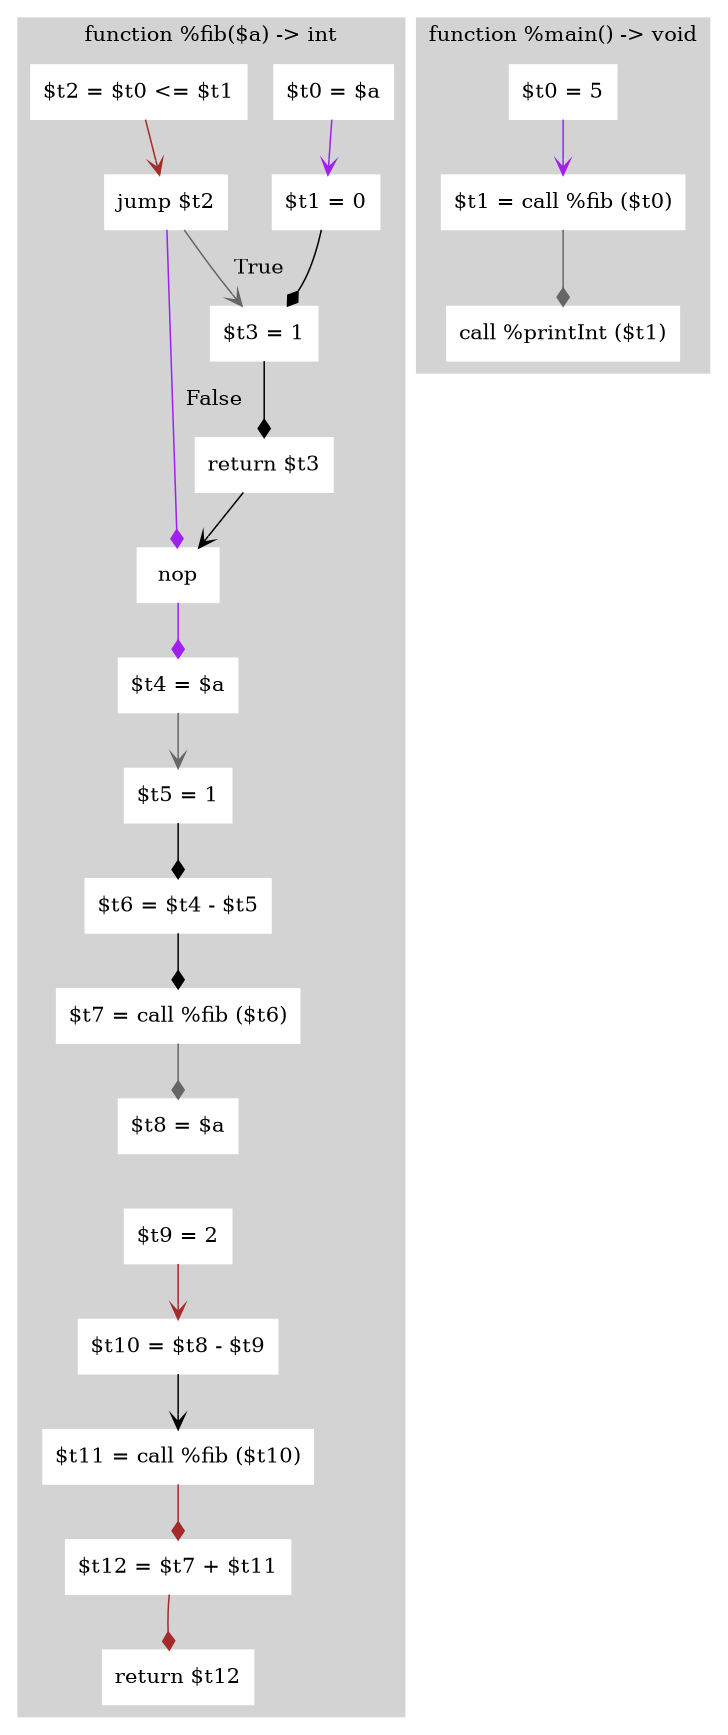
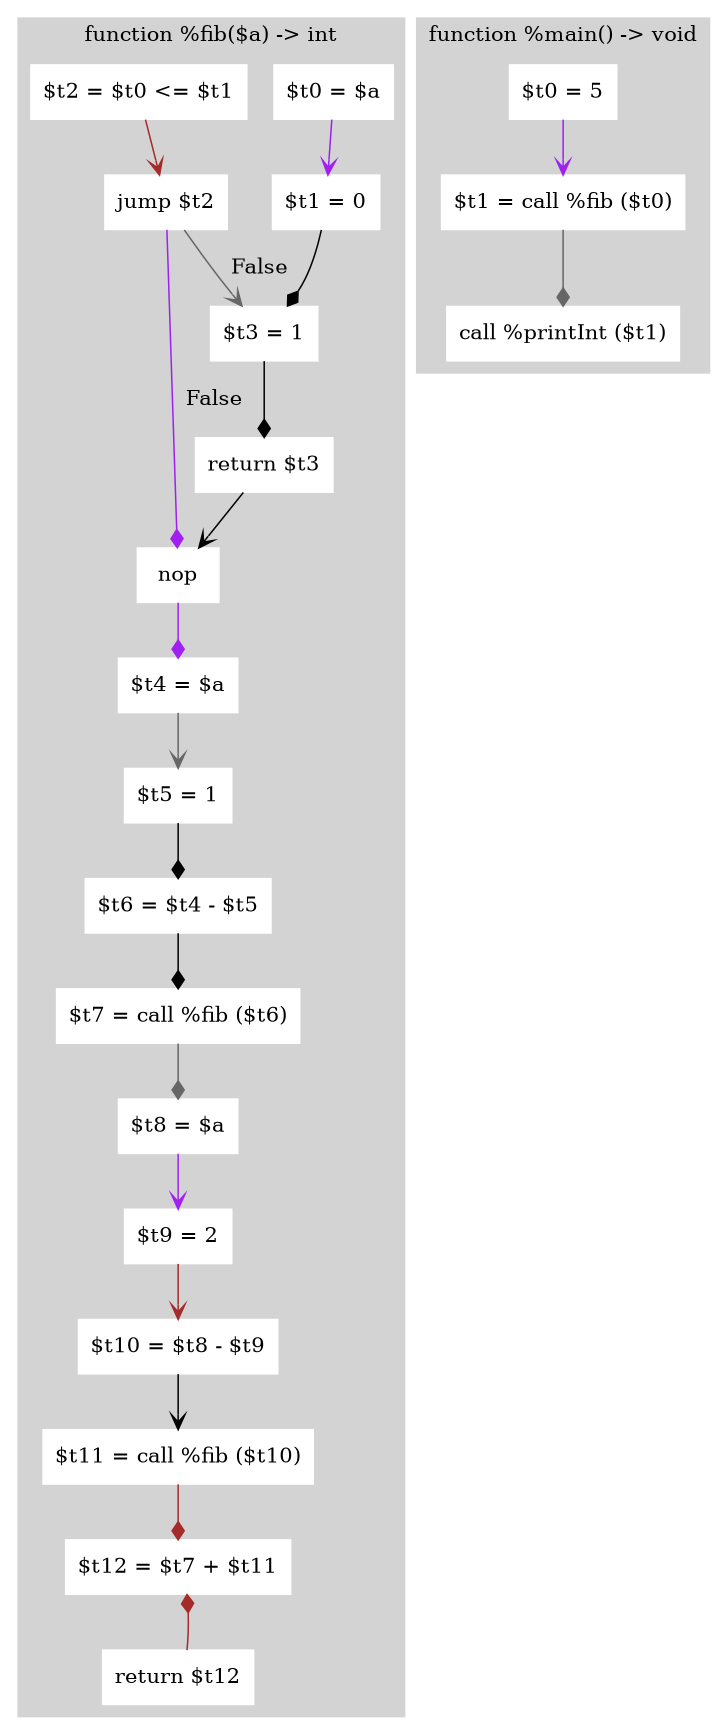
(260, 268) -> (260, 268)
none -> (178, 1174)
(168, 1613) -> (188, 1631)
